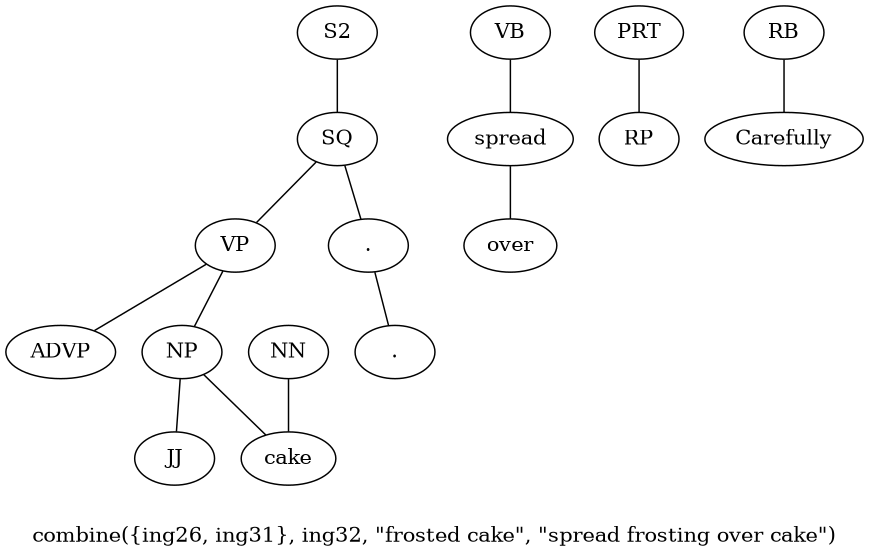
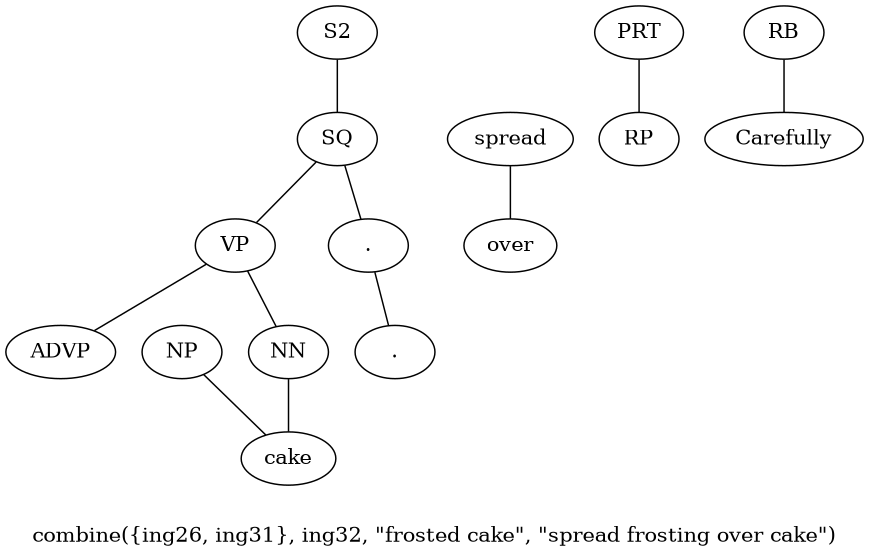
(510, 33) -> none
(209, 299) -> (262, 299)
(175, 459) -> none
